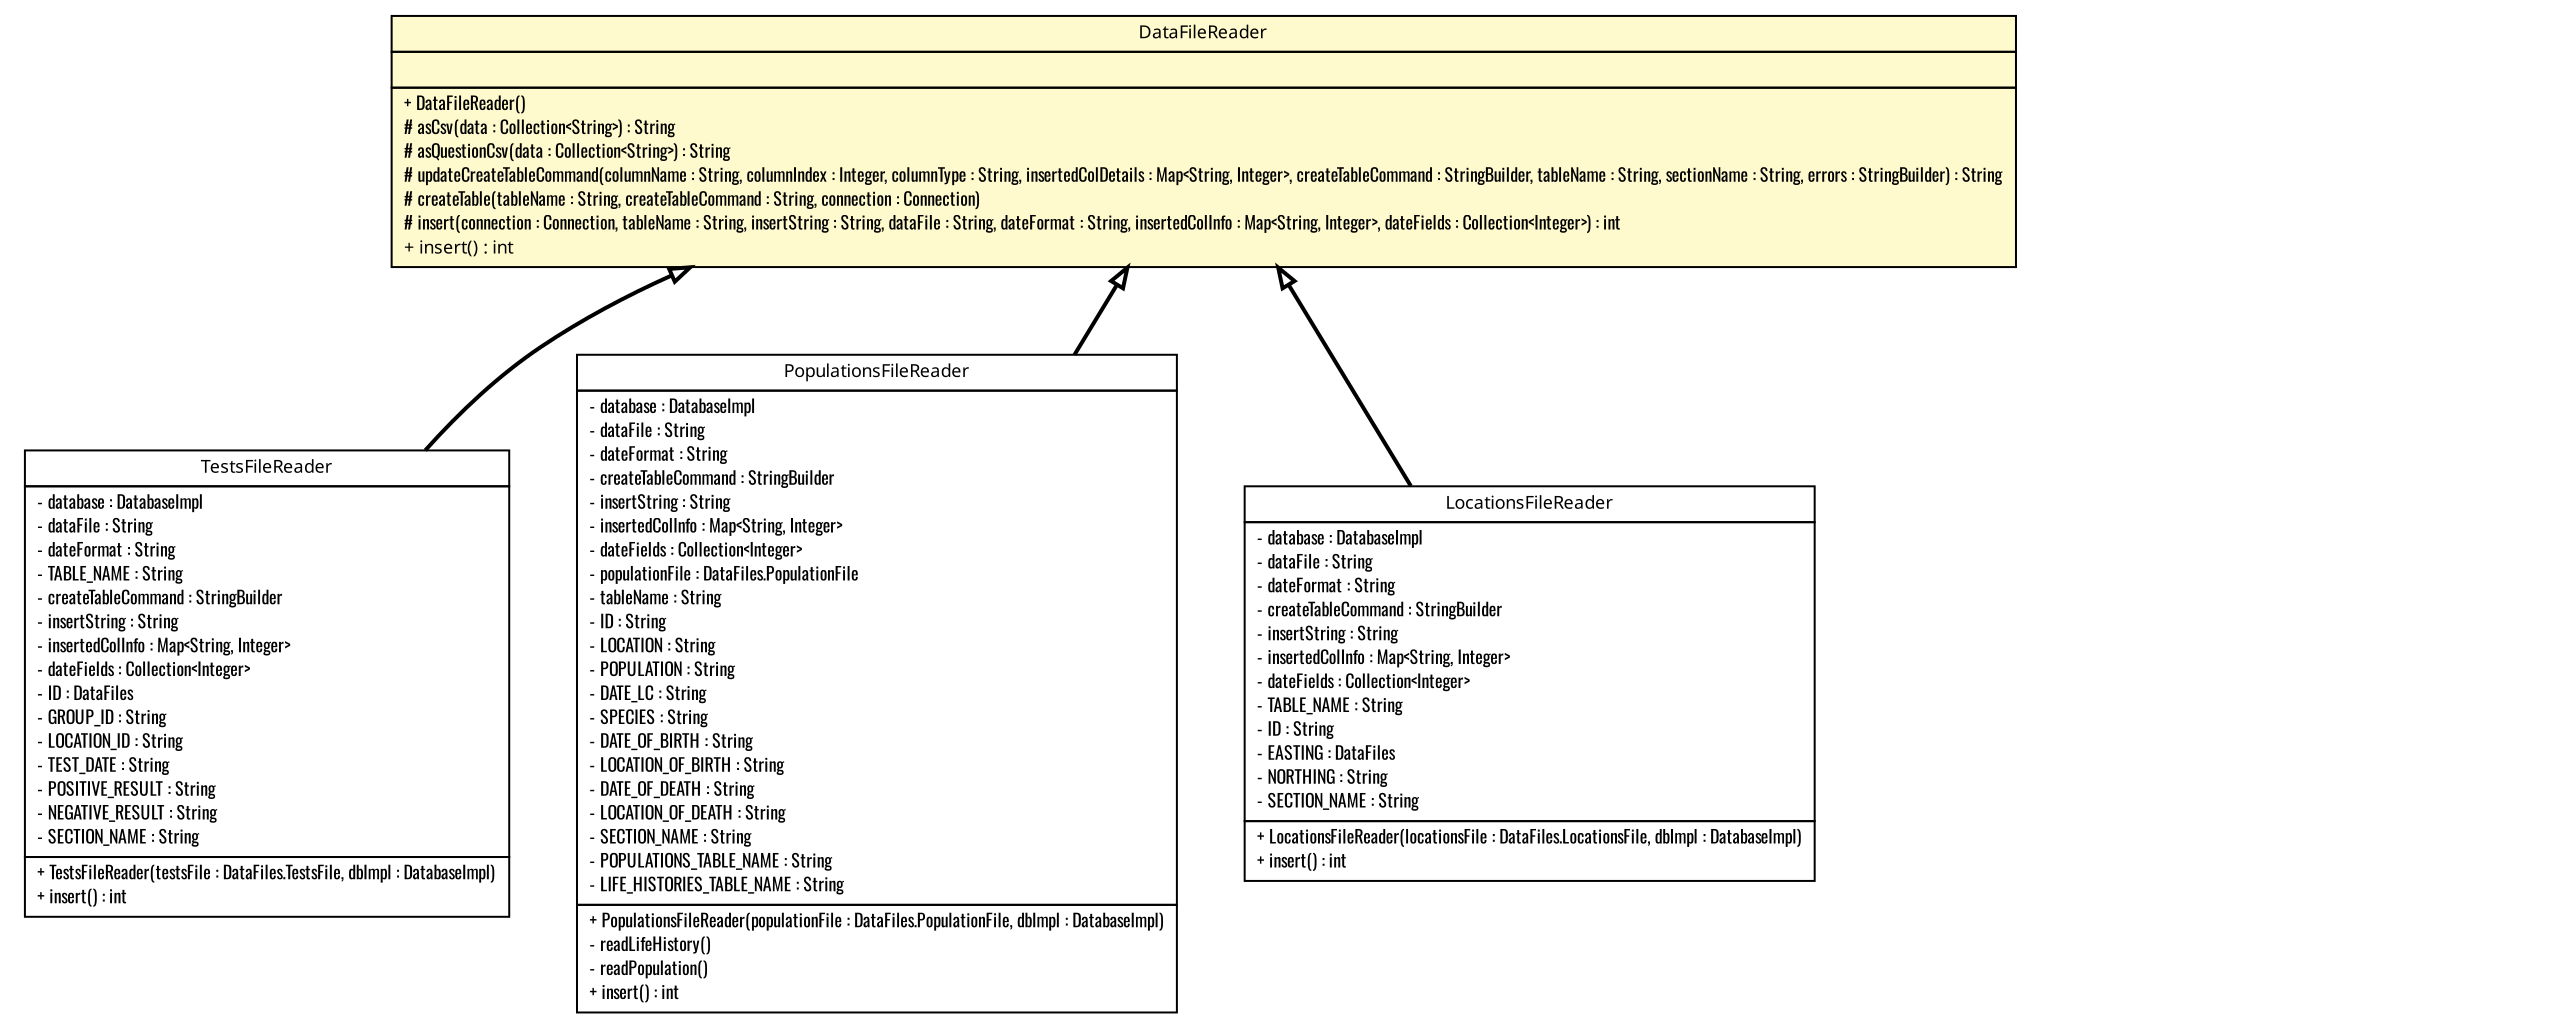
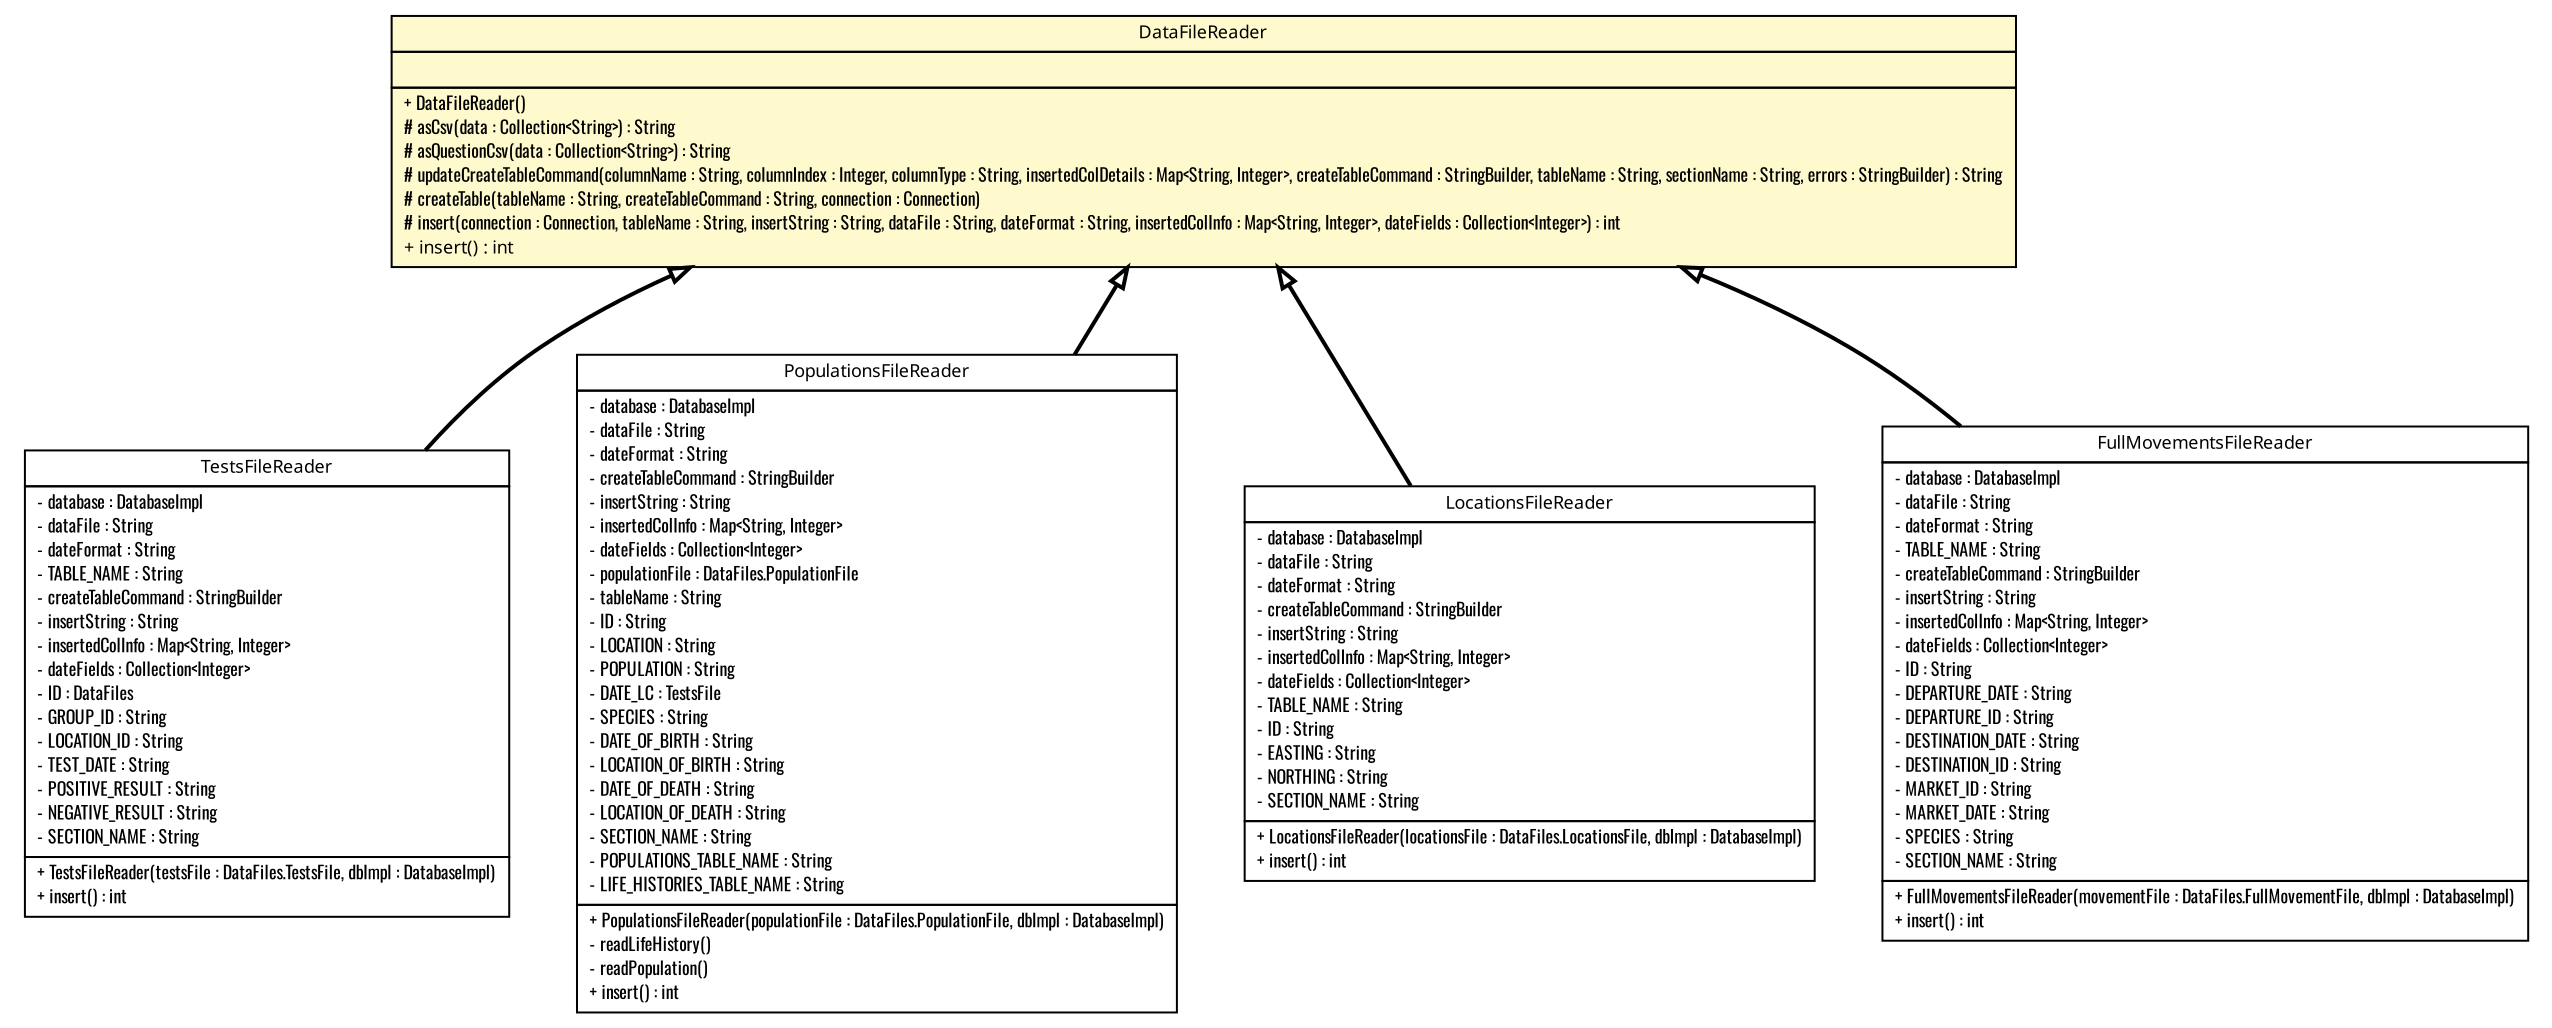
none -> (2205, 684)
(649, 695) -> (656, 695)
(1326, 754) -> (1316, 754)
